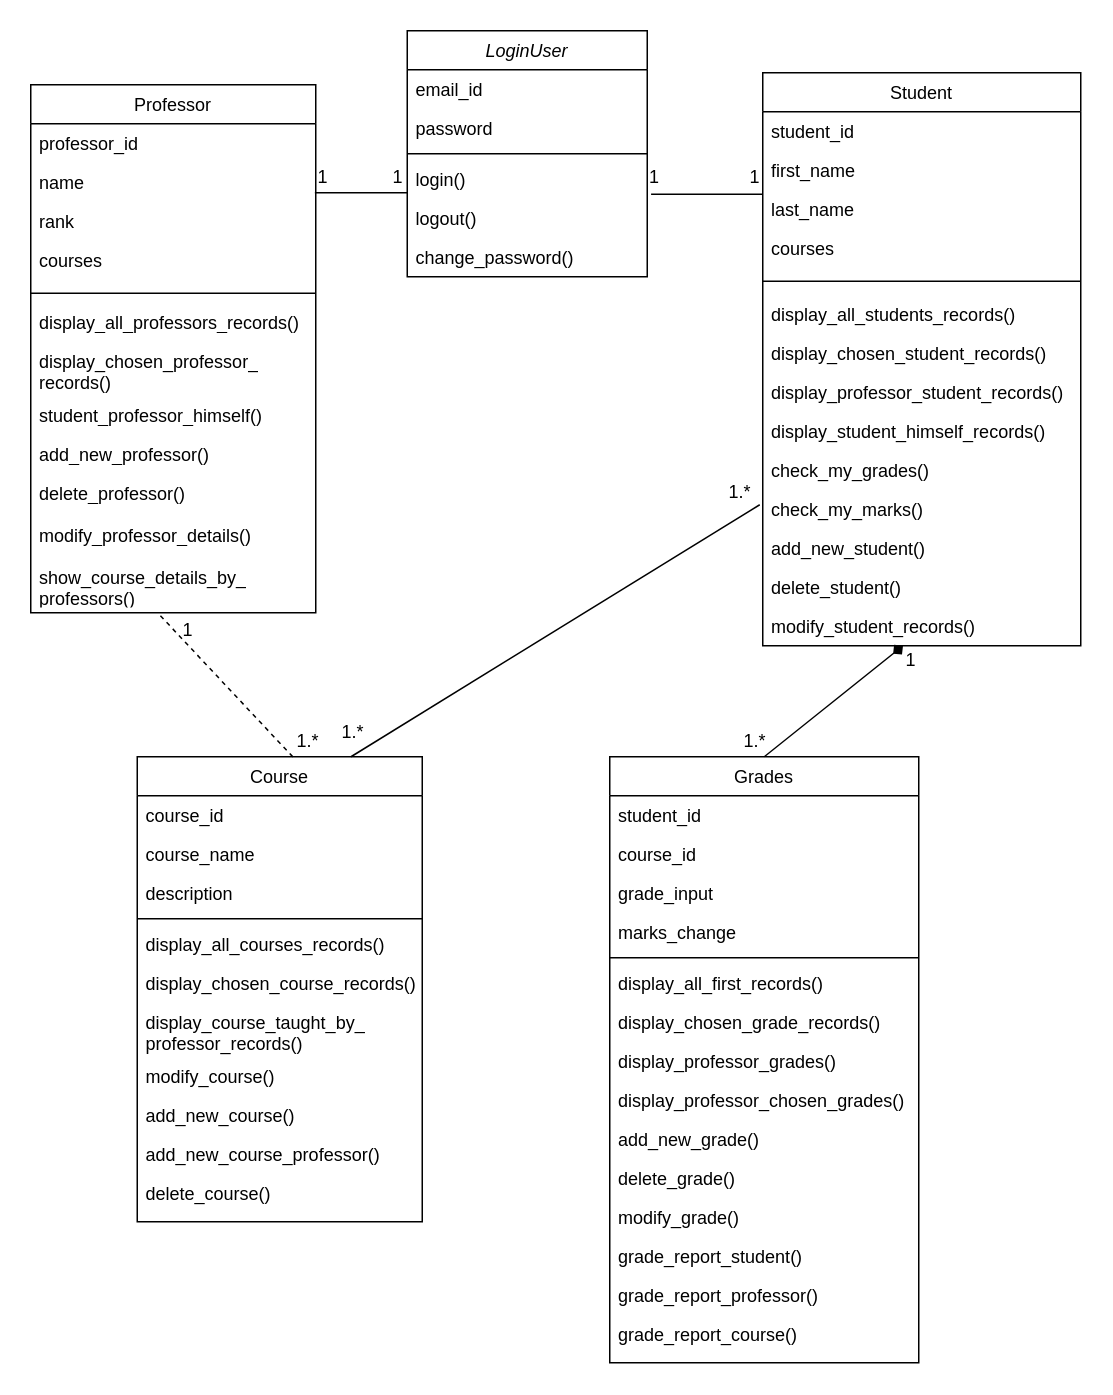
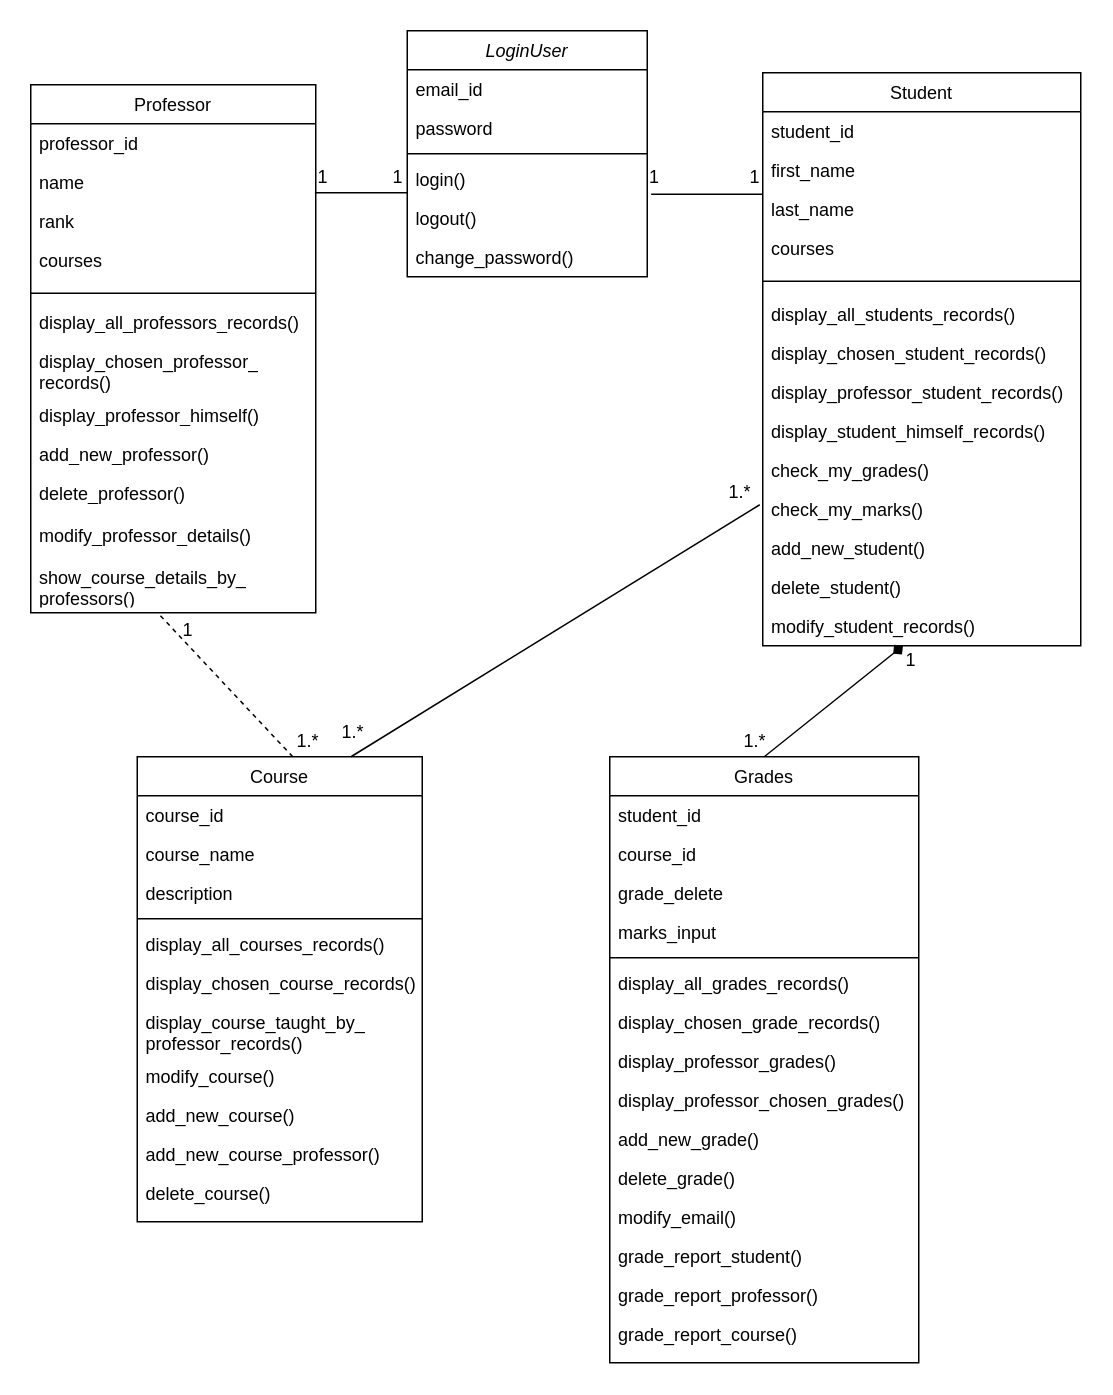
(171, 417) -> (166, 417)
(671, 894) -> (676, 894)
(678, 933) -> (671, 933)
(742, 984) -> (750, 984)
(686, 1218) -> (682, 1218)
